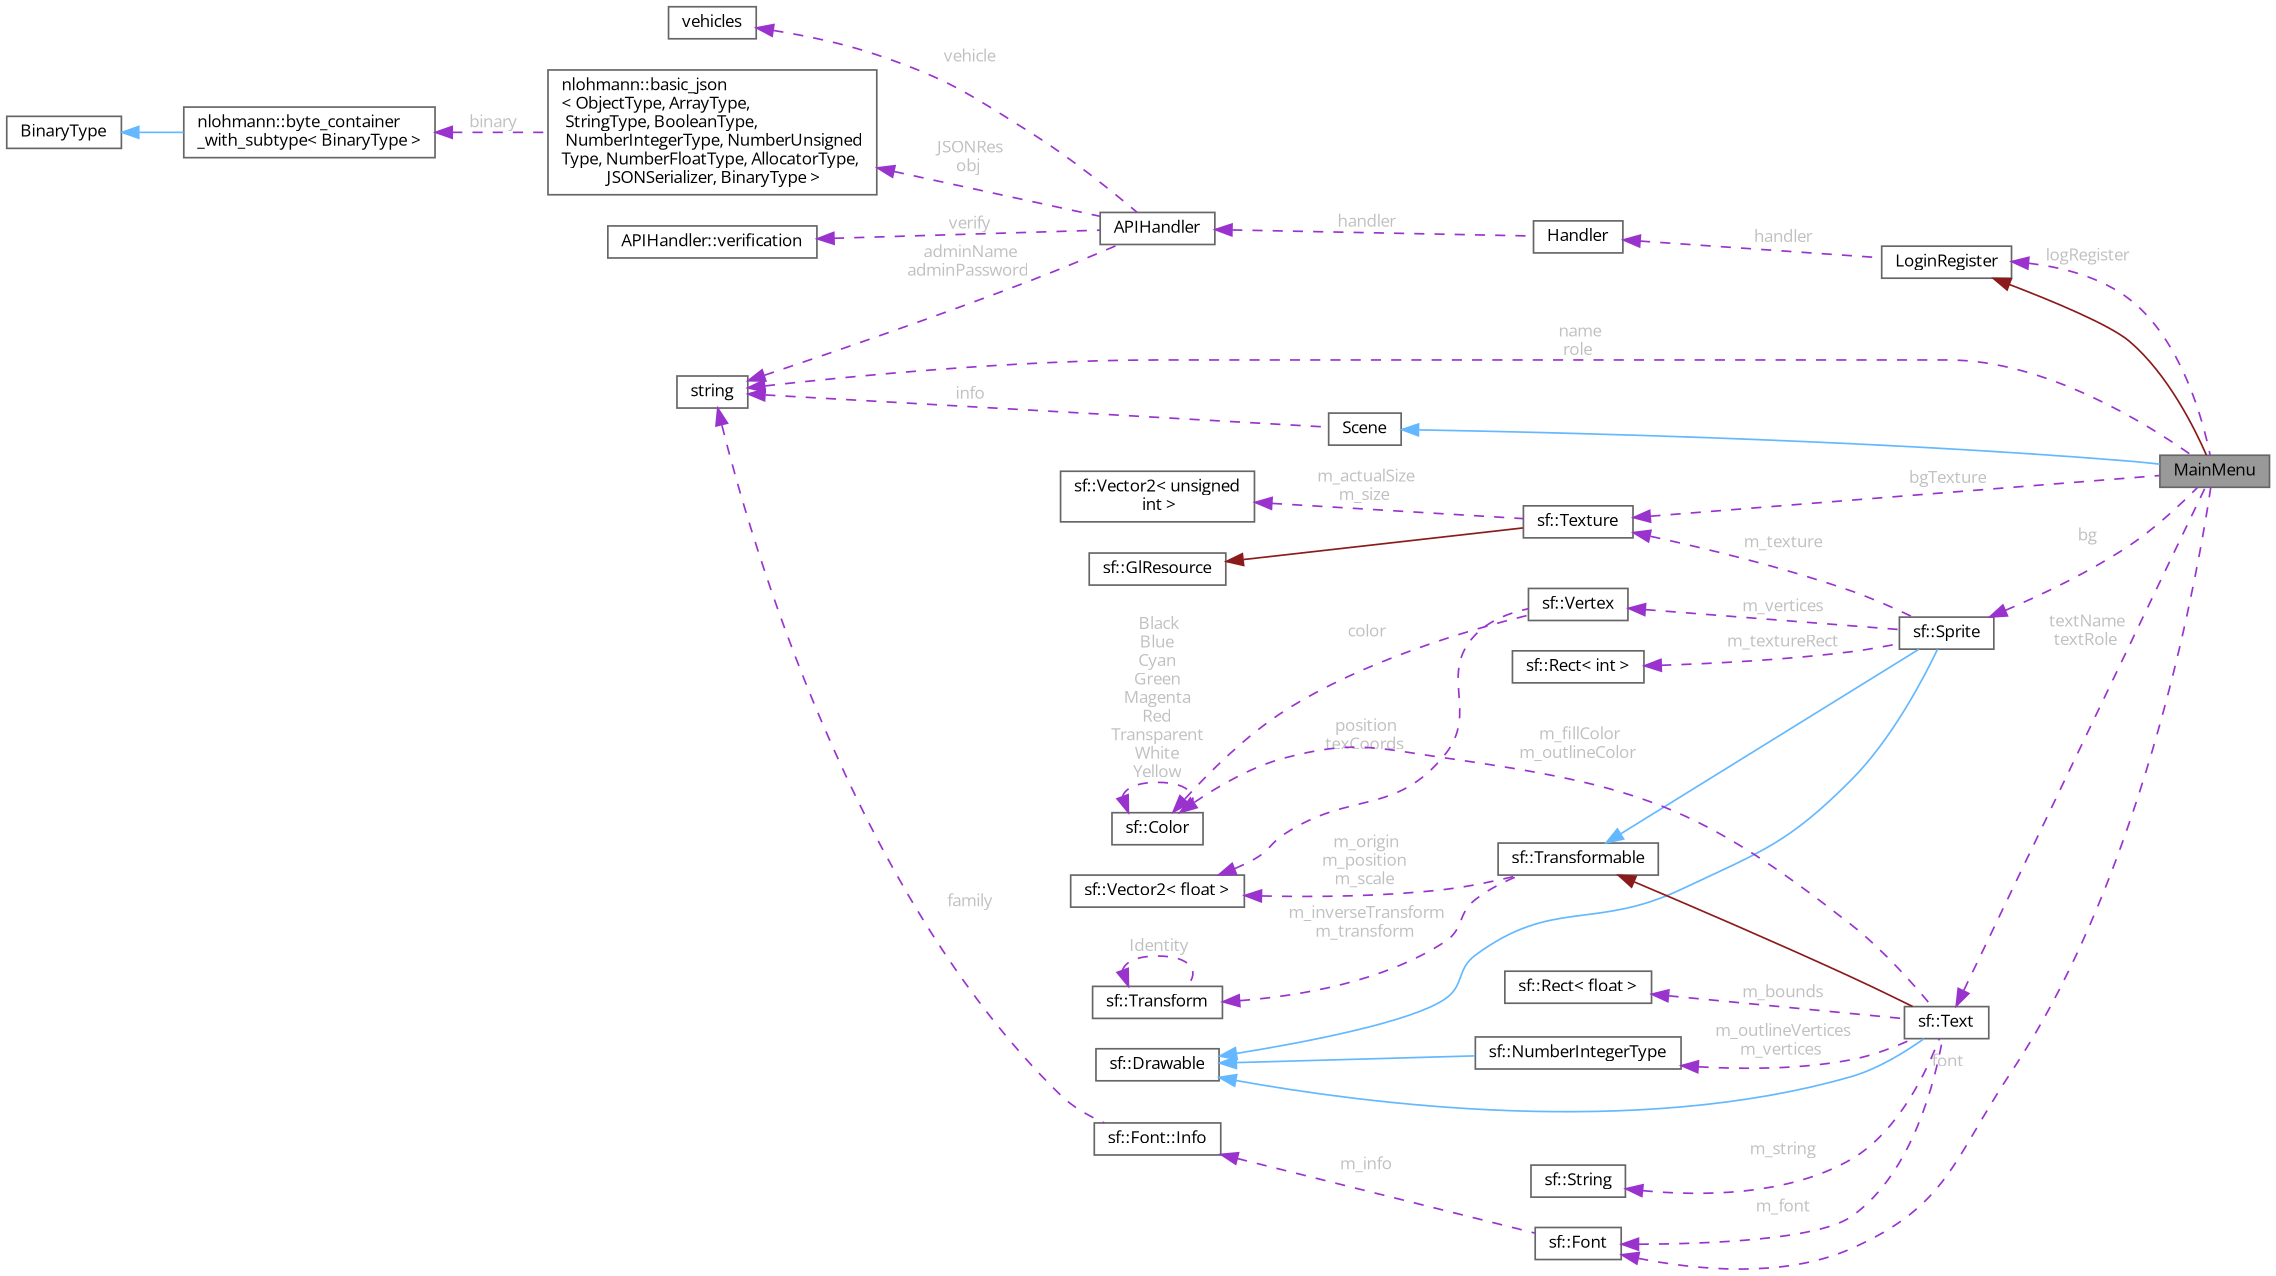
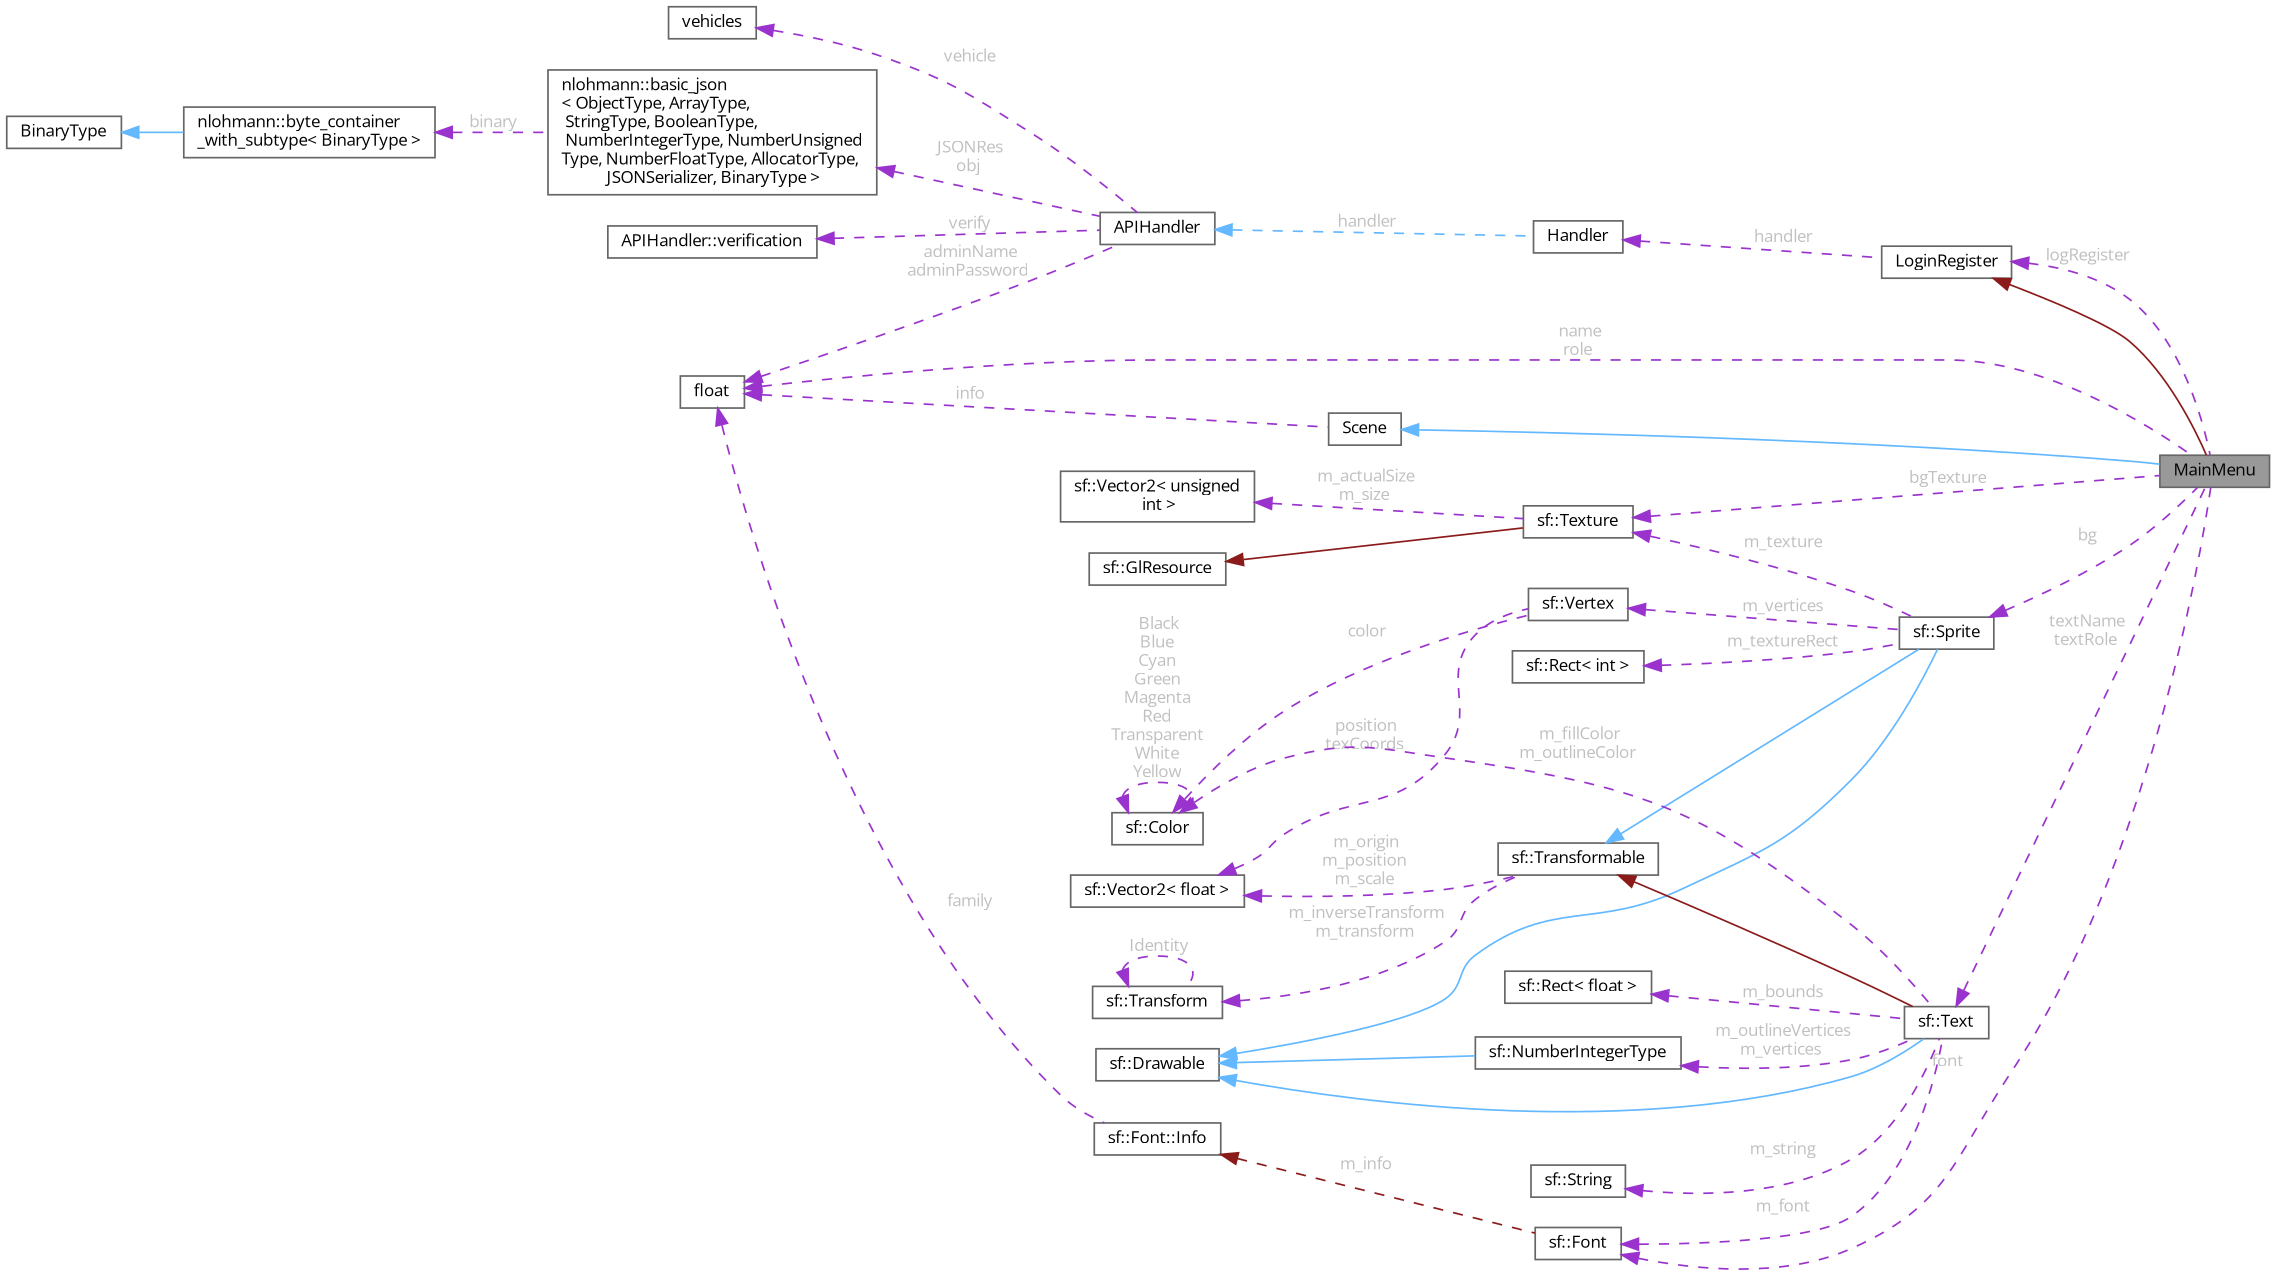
(1383, 233) -> (1383, 233)
(712, 392) -> (712, 392)
(1386, 1196) -> (1386, 1196)
